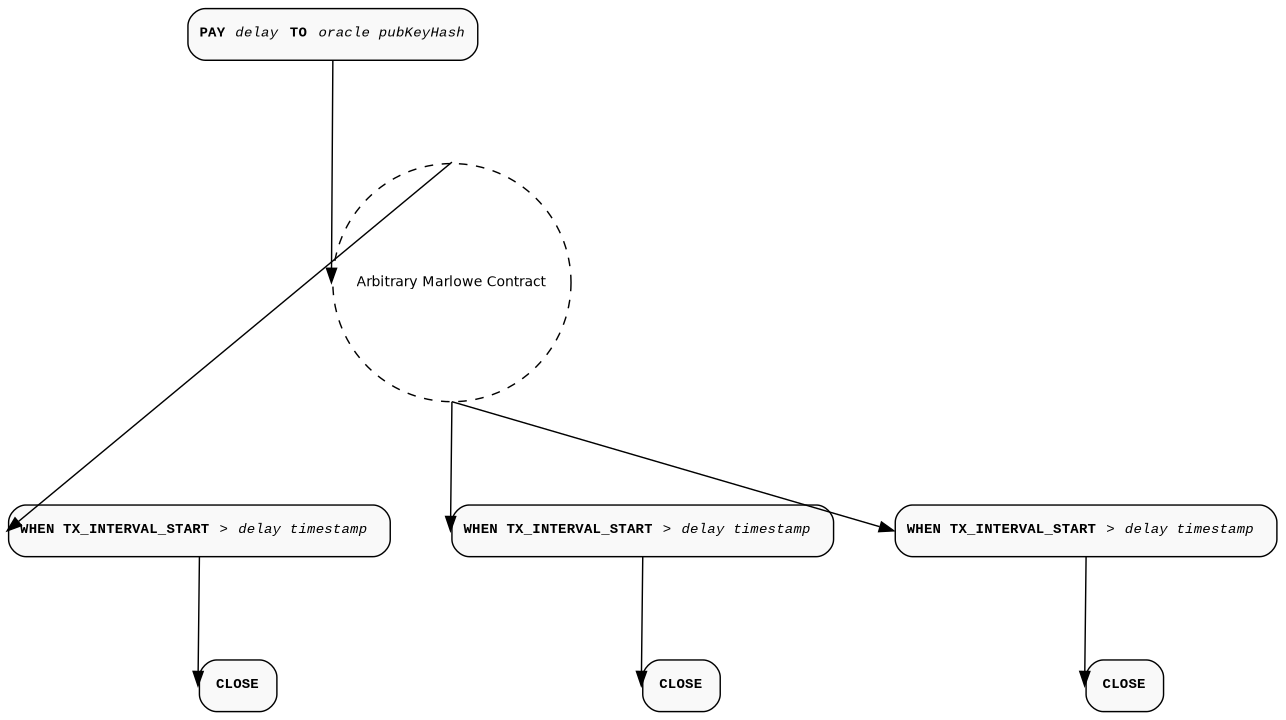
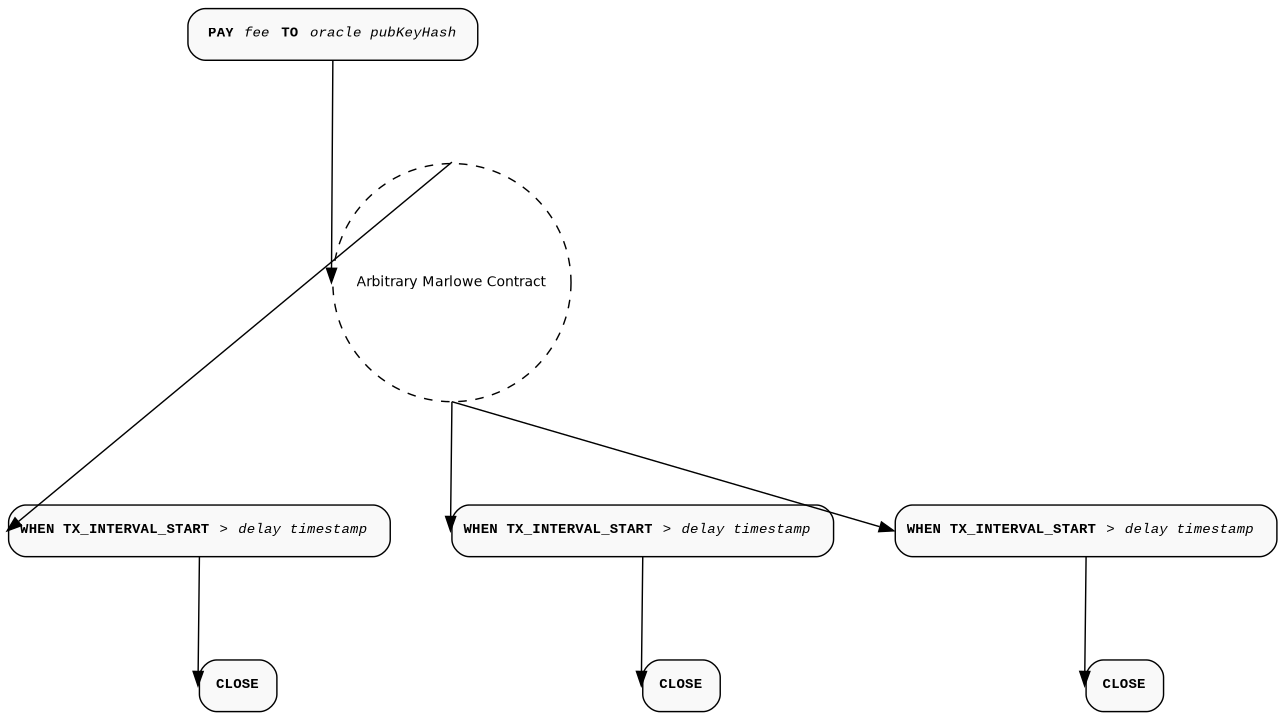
(258, 32) -> (258, 32)
